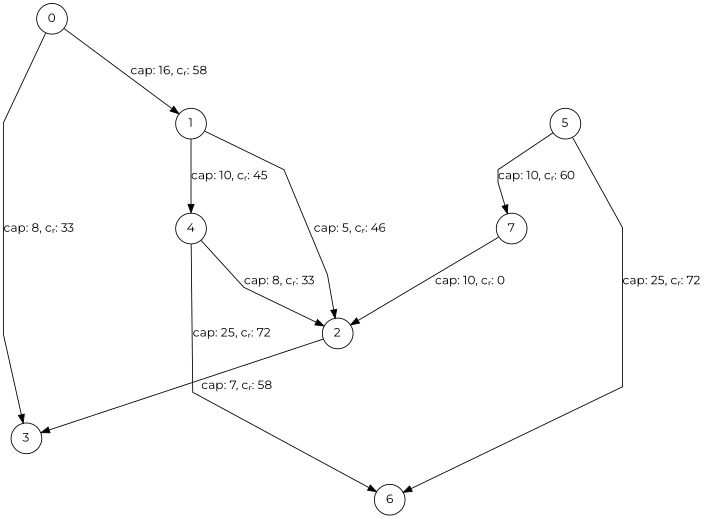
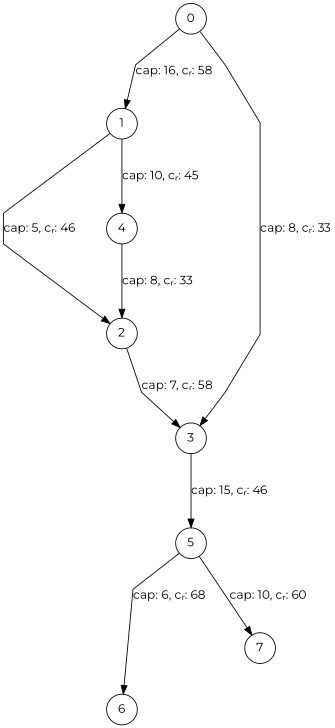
(428, 279) -> none
(662, 281) -> (169, 596)
(216, 405) -> none
none -> (191, 486)
